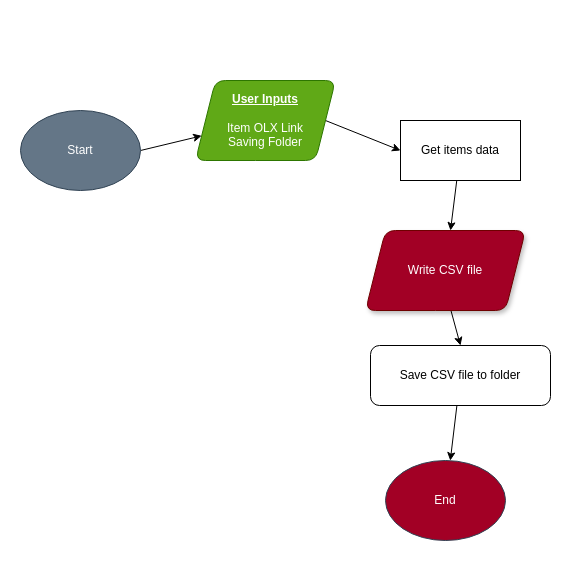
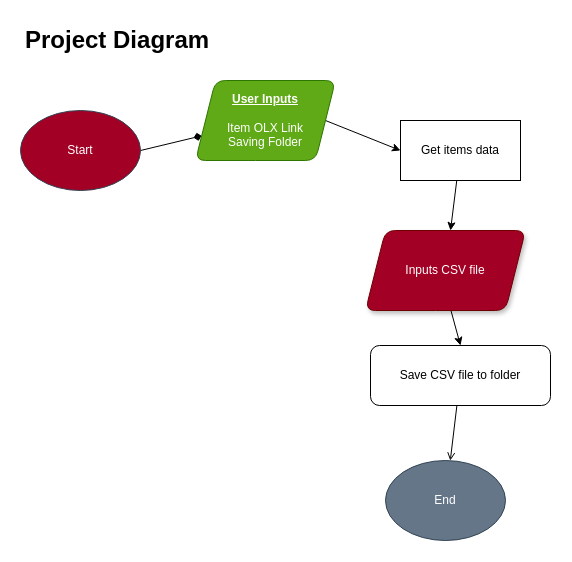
none -> (118, 41)
(194, 138) -> (193, 138)
(81, 151) -> (81, 151)
(446, 271) -> (446, 271)
(451, 452) -> (451, 454)
(446, 501) -> (446, 501)
